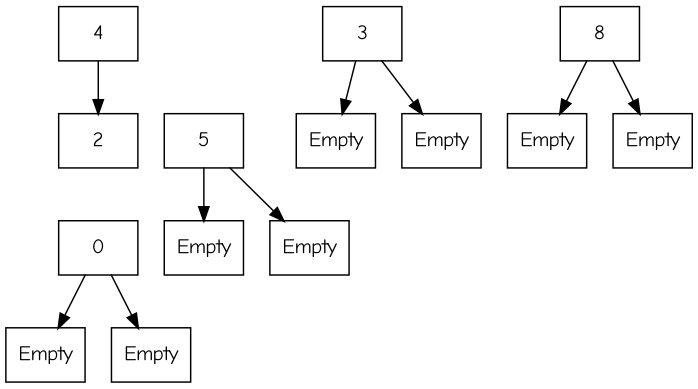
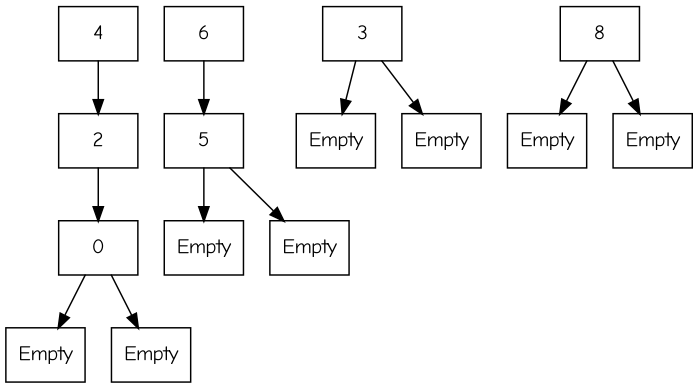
none -> (204, 34)
none -> (98, 187)
